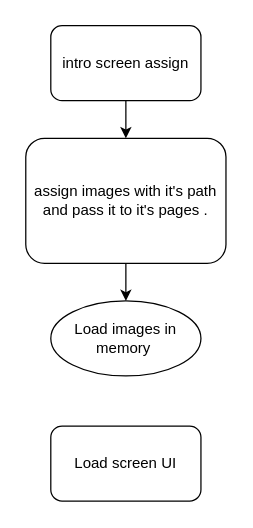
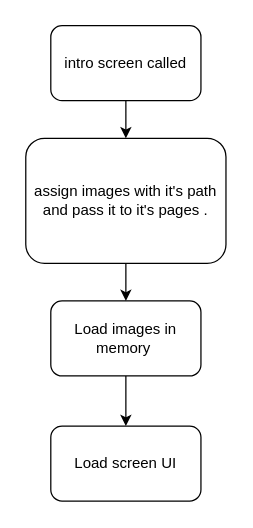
(126, 63) -> (126, 63)
(126, 338) -> (126, 338)
none -> (126, 397)
